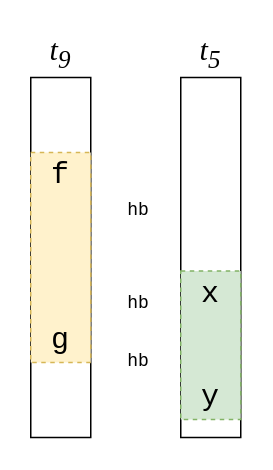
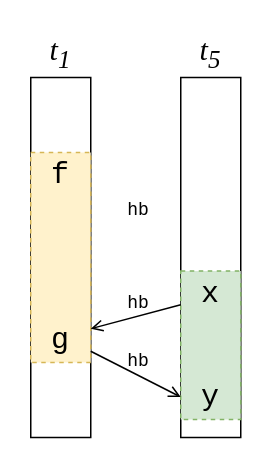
(61, 53) -> (61, 53)
none -> (138, 316)
none -> (134, 373)
